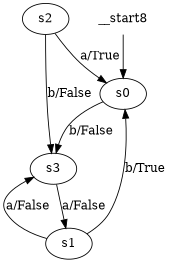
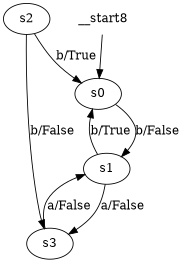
(100, 56) -> (76, 56)
(76, 118) -> (134, 125)
